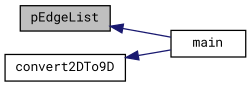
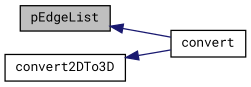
(208, 44) -> (208, 44)
(65, 68) -> (65, 68)
